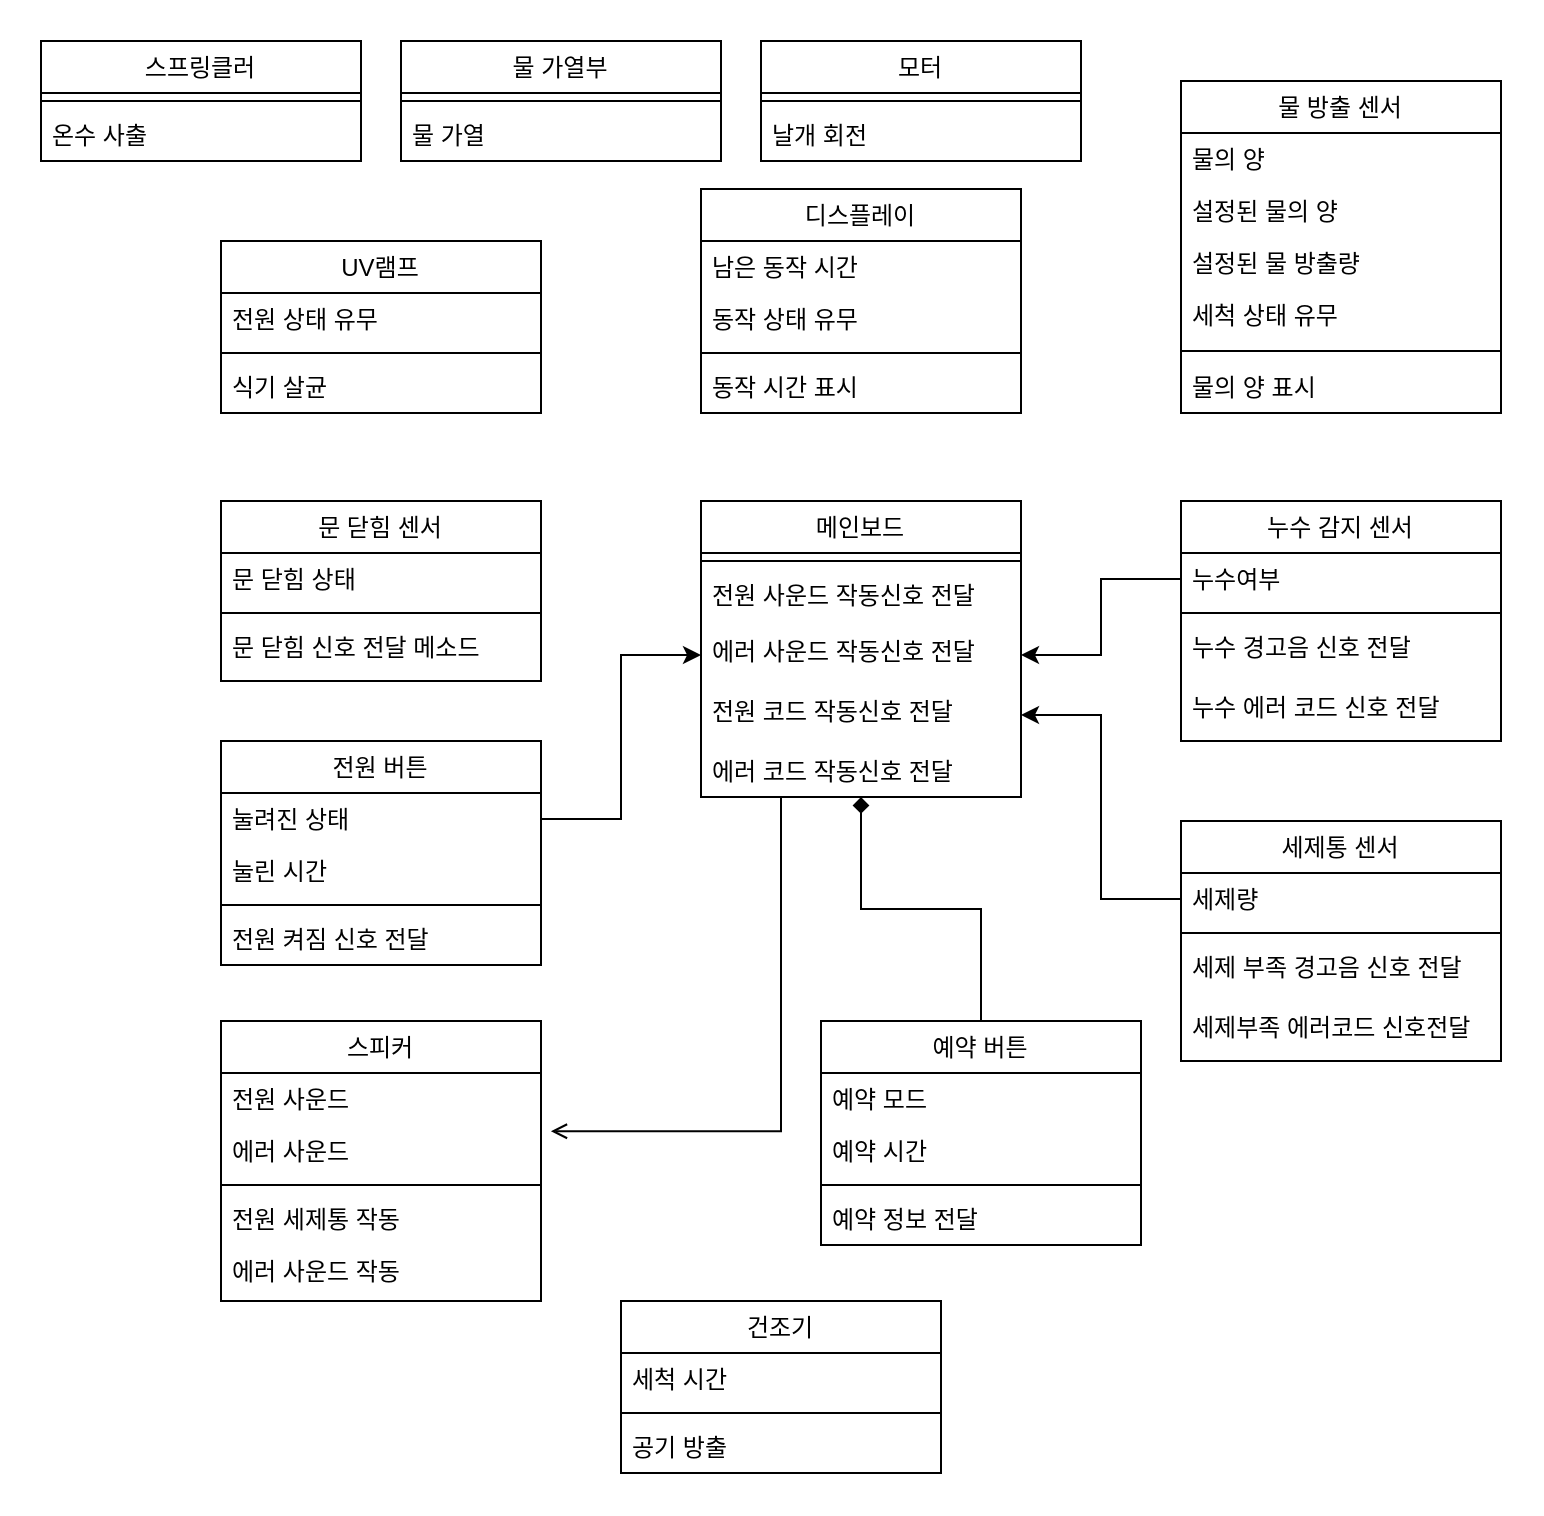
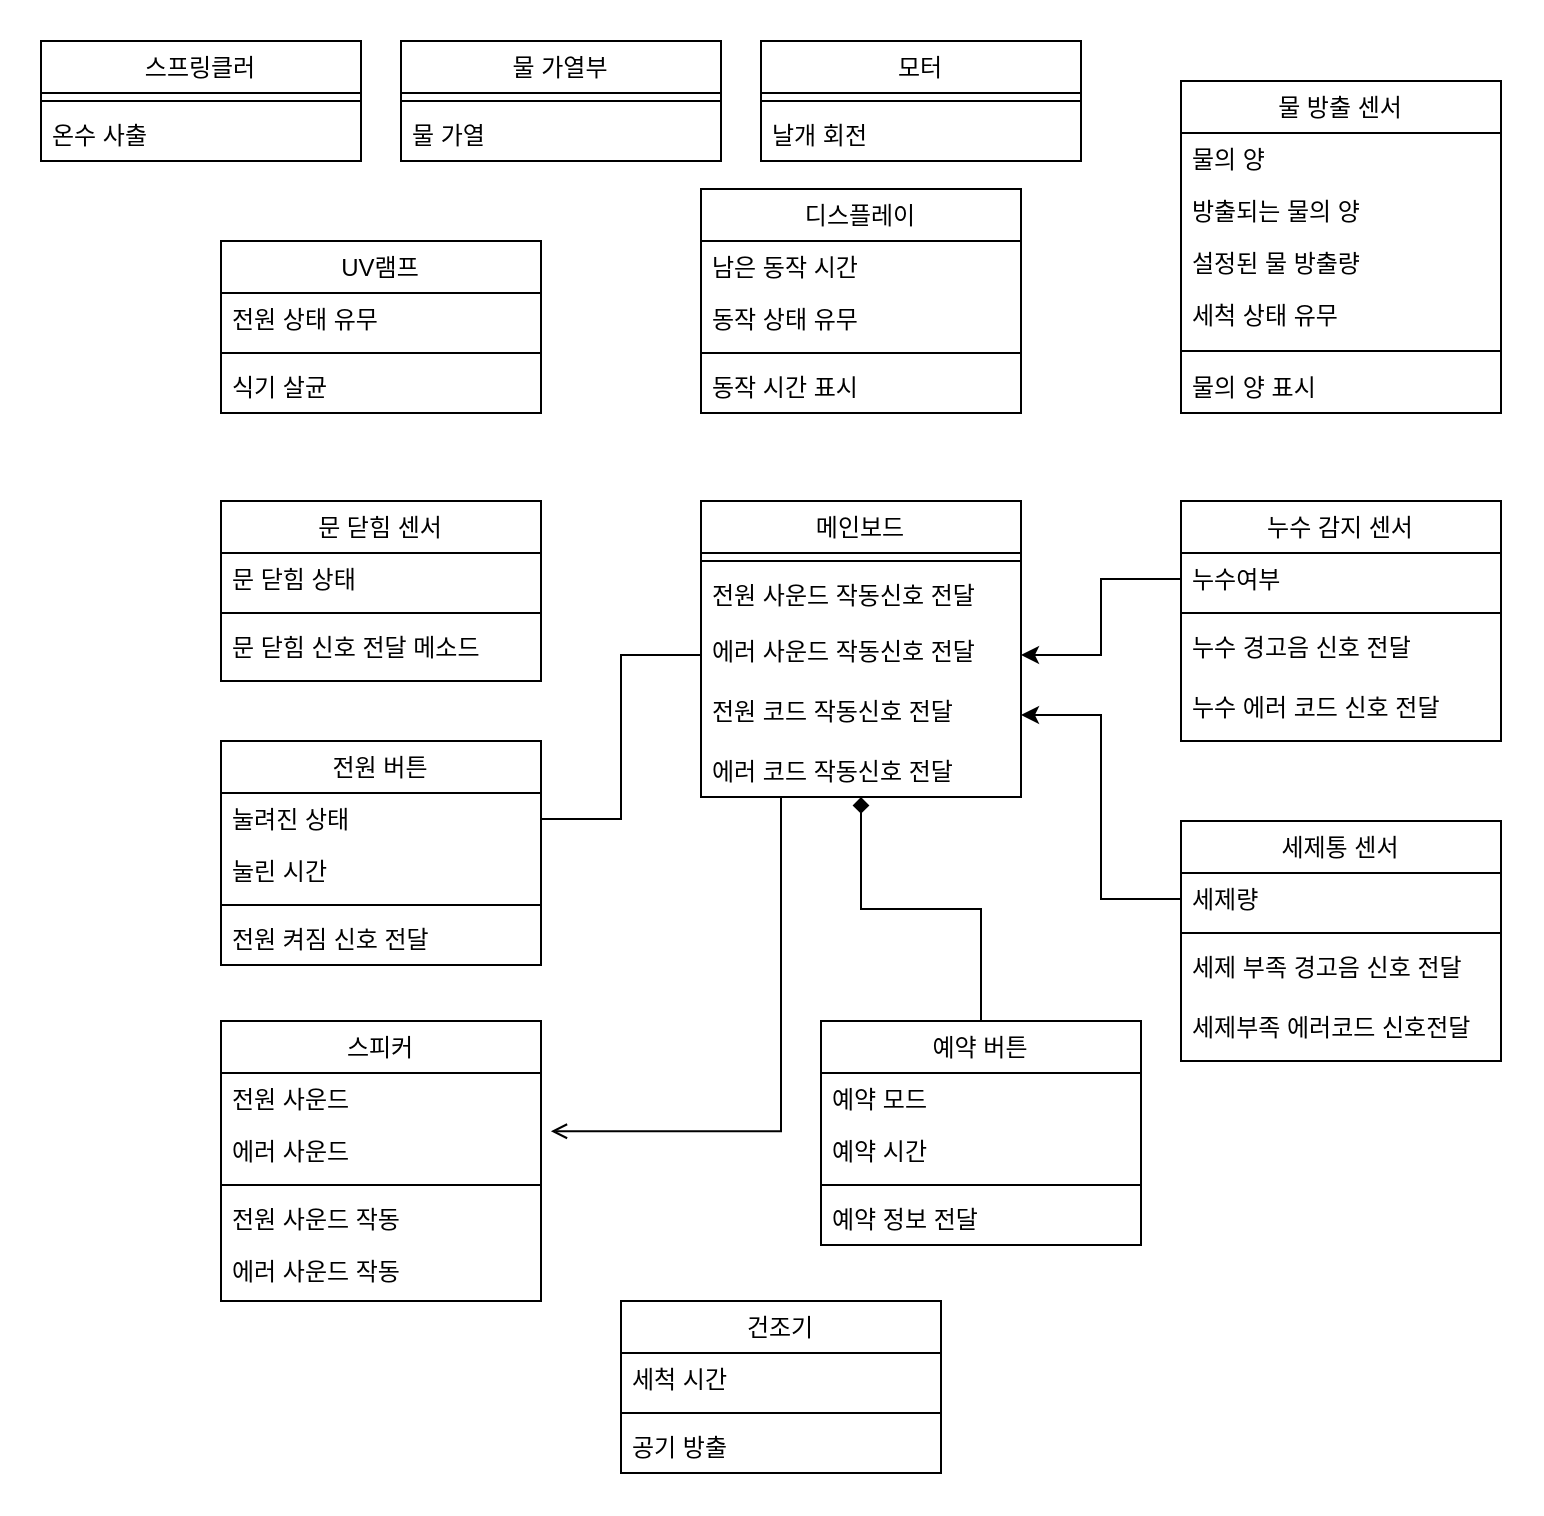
(1271, 212) -> (1283, 212)
(686, 655) -> (691, 655)
(323, 1220) -> (323, 1220)
